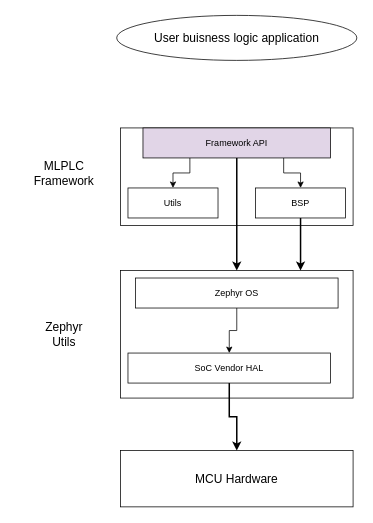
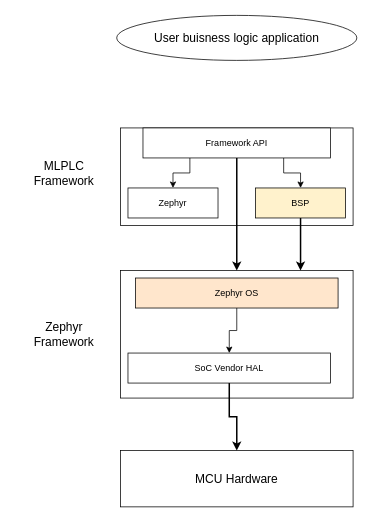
(237, 143) -> (237, 143)
(173, 203) -> (173, 203)
(300, 203) -> (300, 203)
(237, 293) -> (237, 293)
(64, 334) -> (64, 334)
